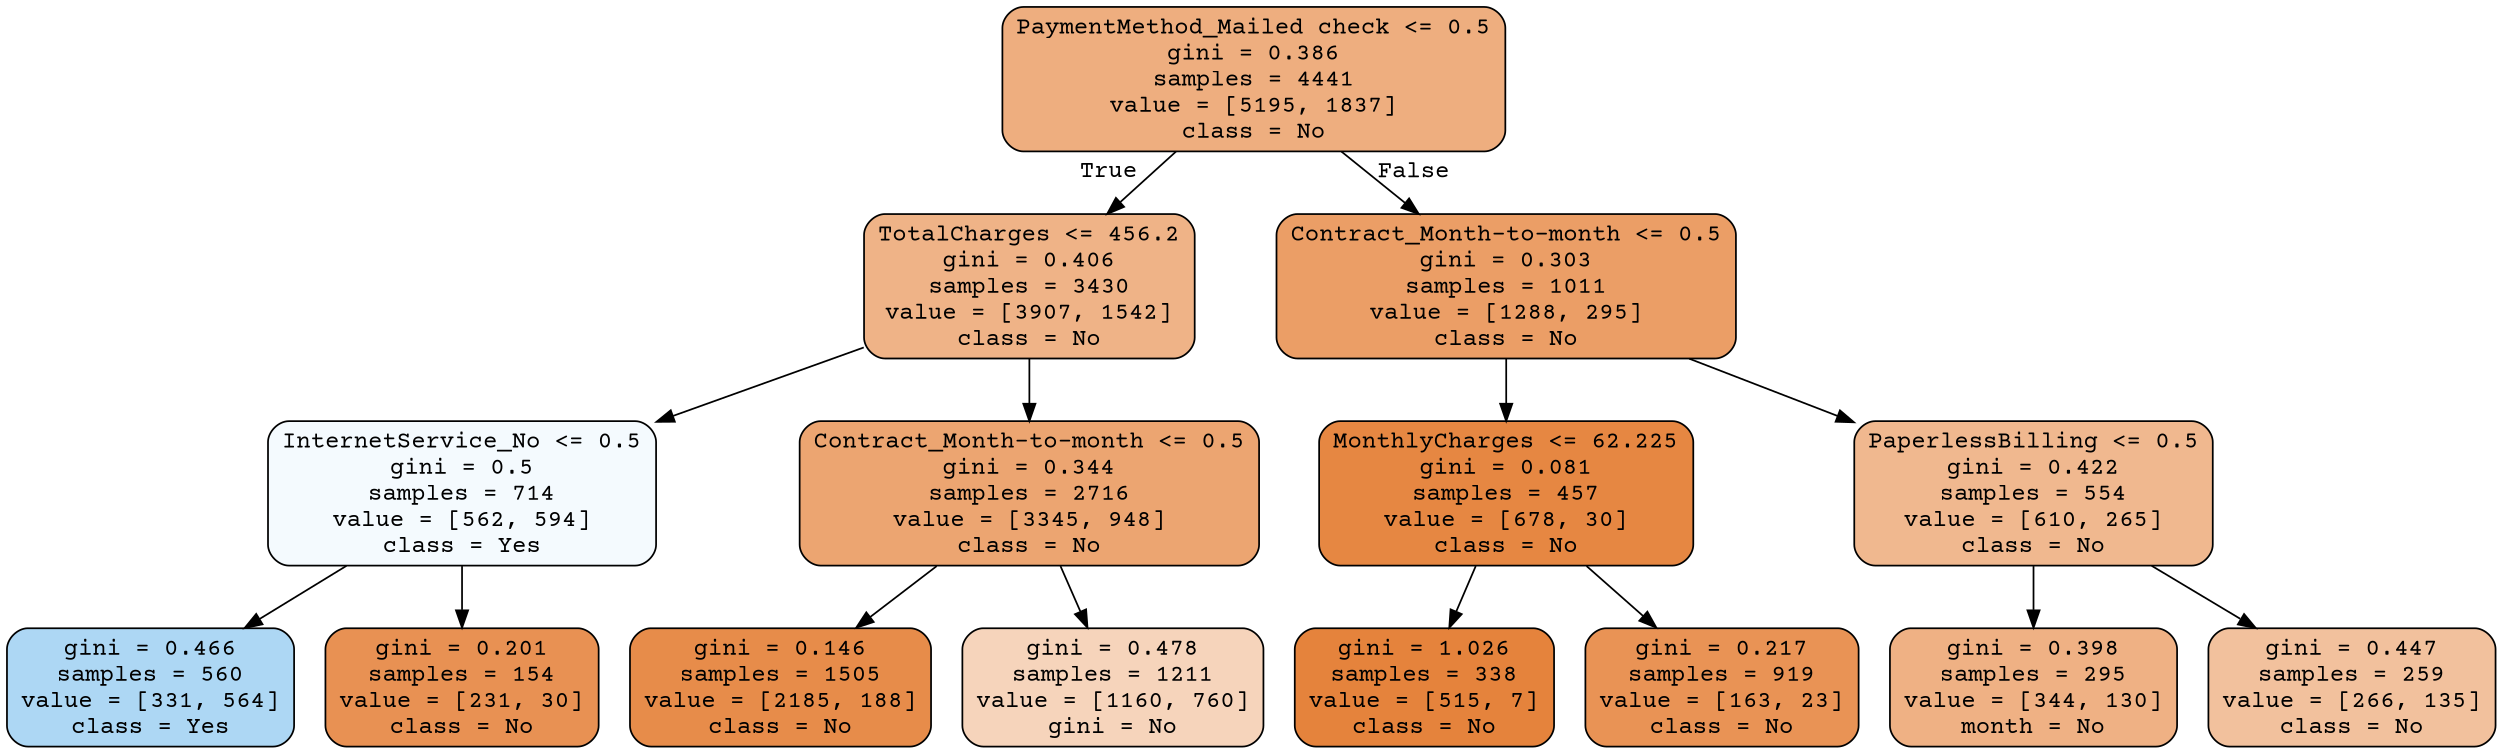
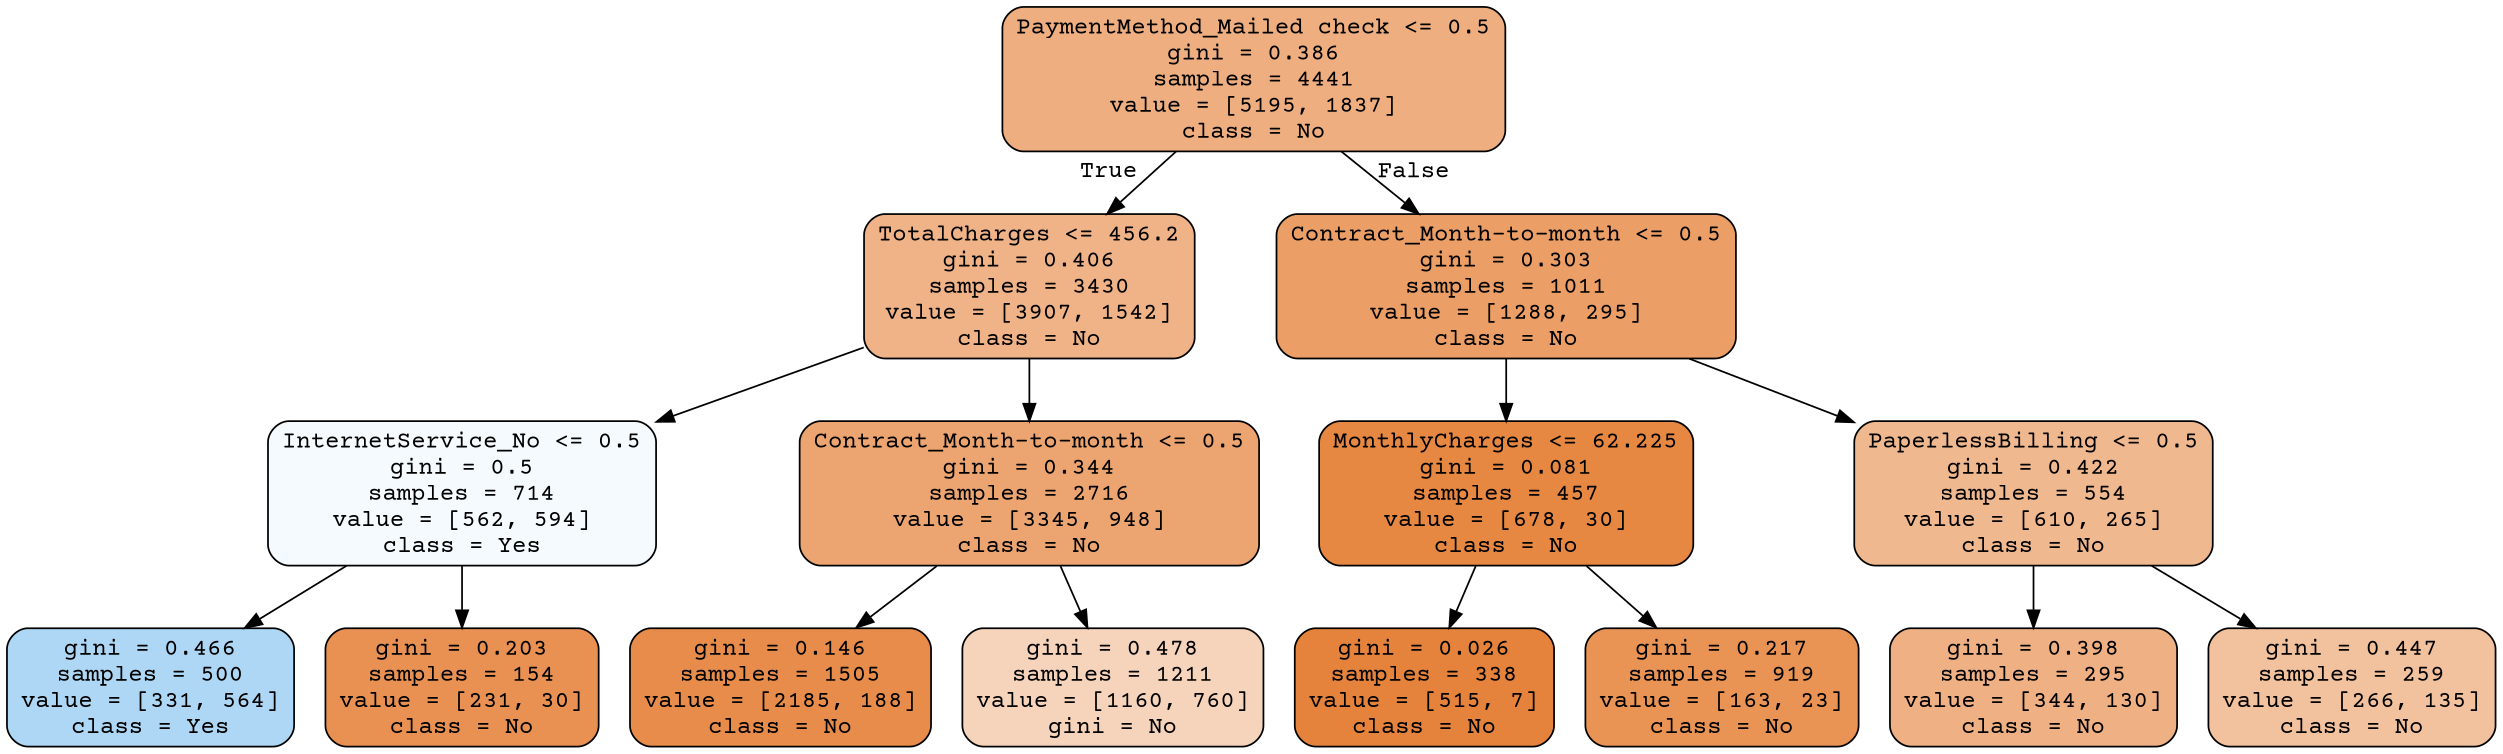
(151, 687) -> (151, 687)
(462, 687) -> (462, 687)
(1424, 687) -> (1424, 687)
(2034, 687) -> (2034, 687)
